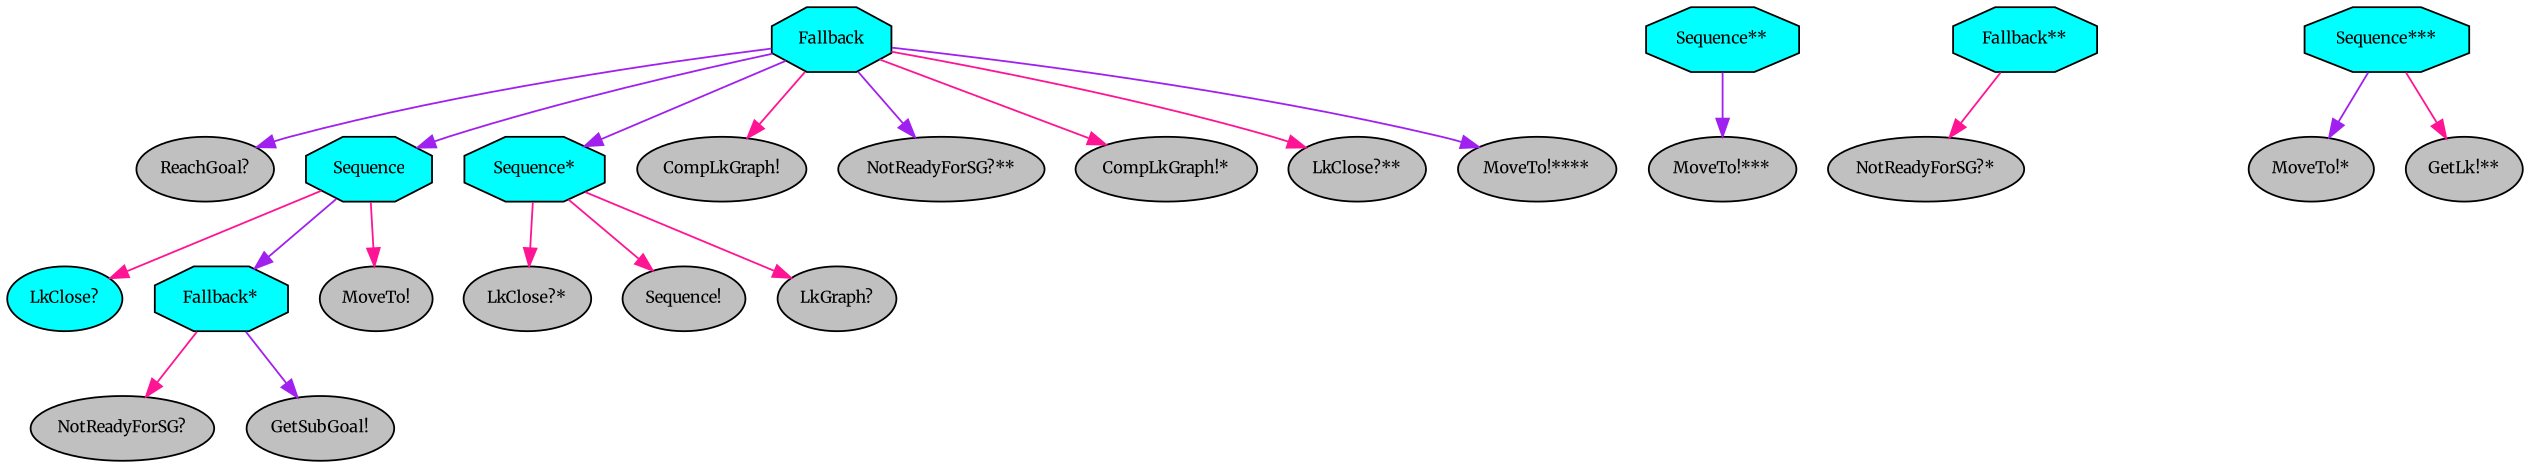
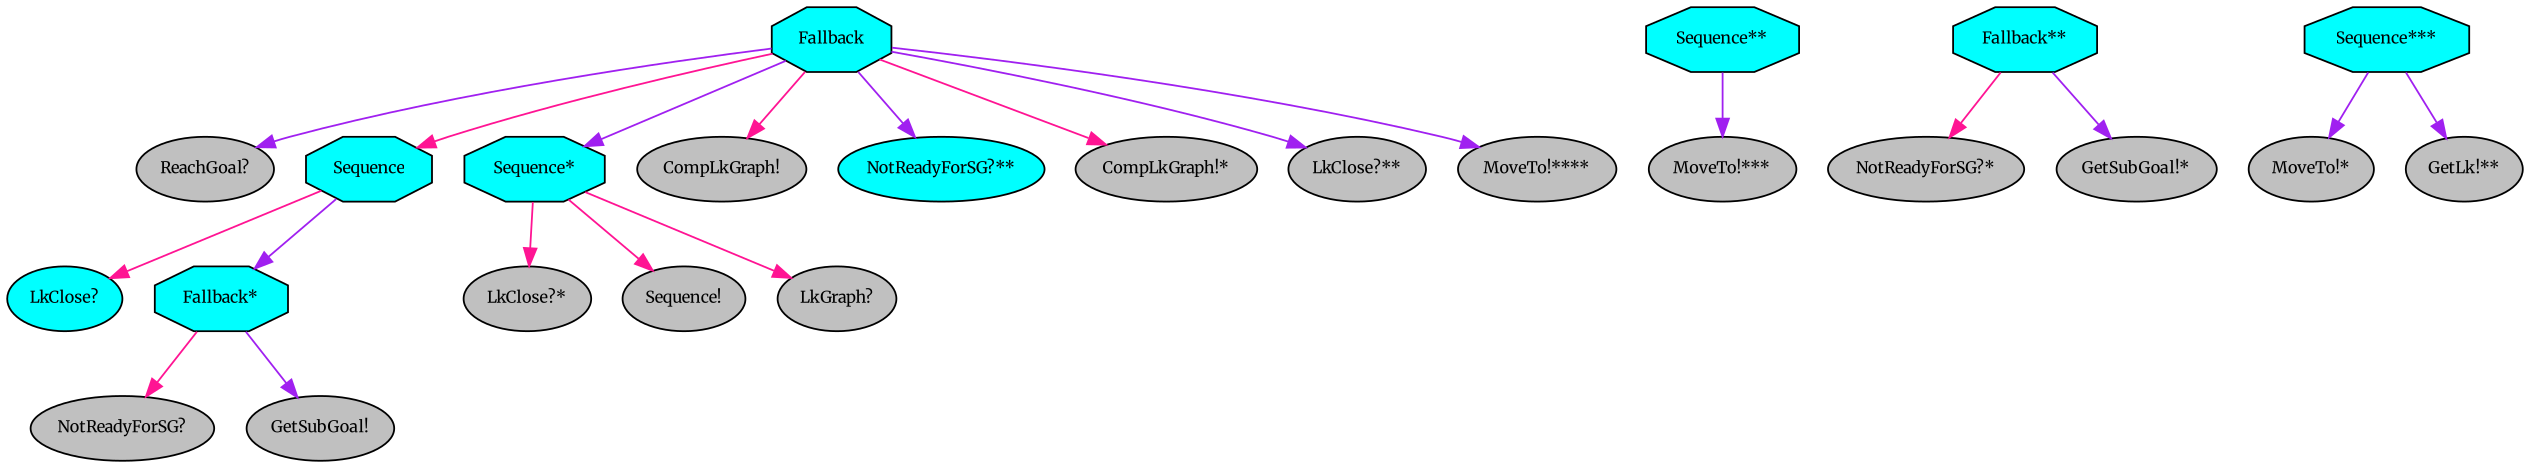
(1091, 92) -> (1091, 92)
(602, 94) -> (602, 94)
(2421, 98) -> (2421, 98)
(941, 169) -> (941, 169)
none -> (2137, 169)
(376, 299) -> none
